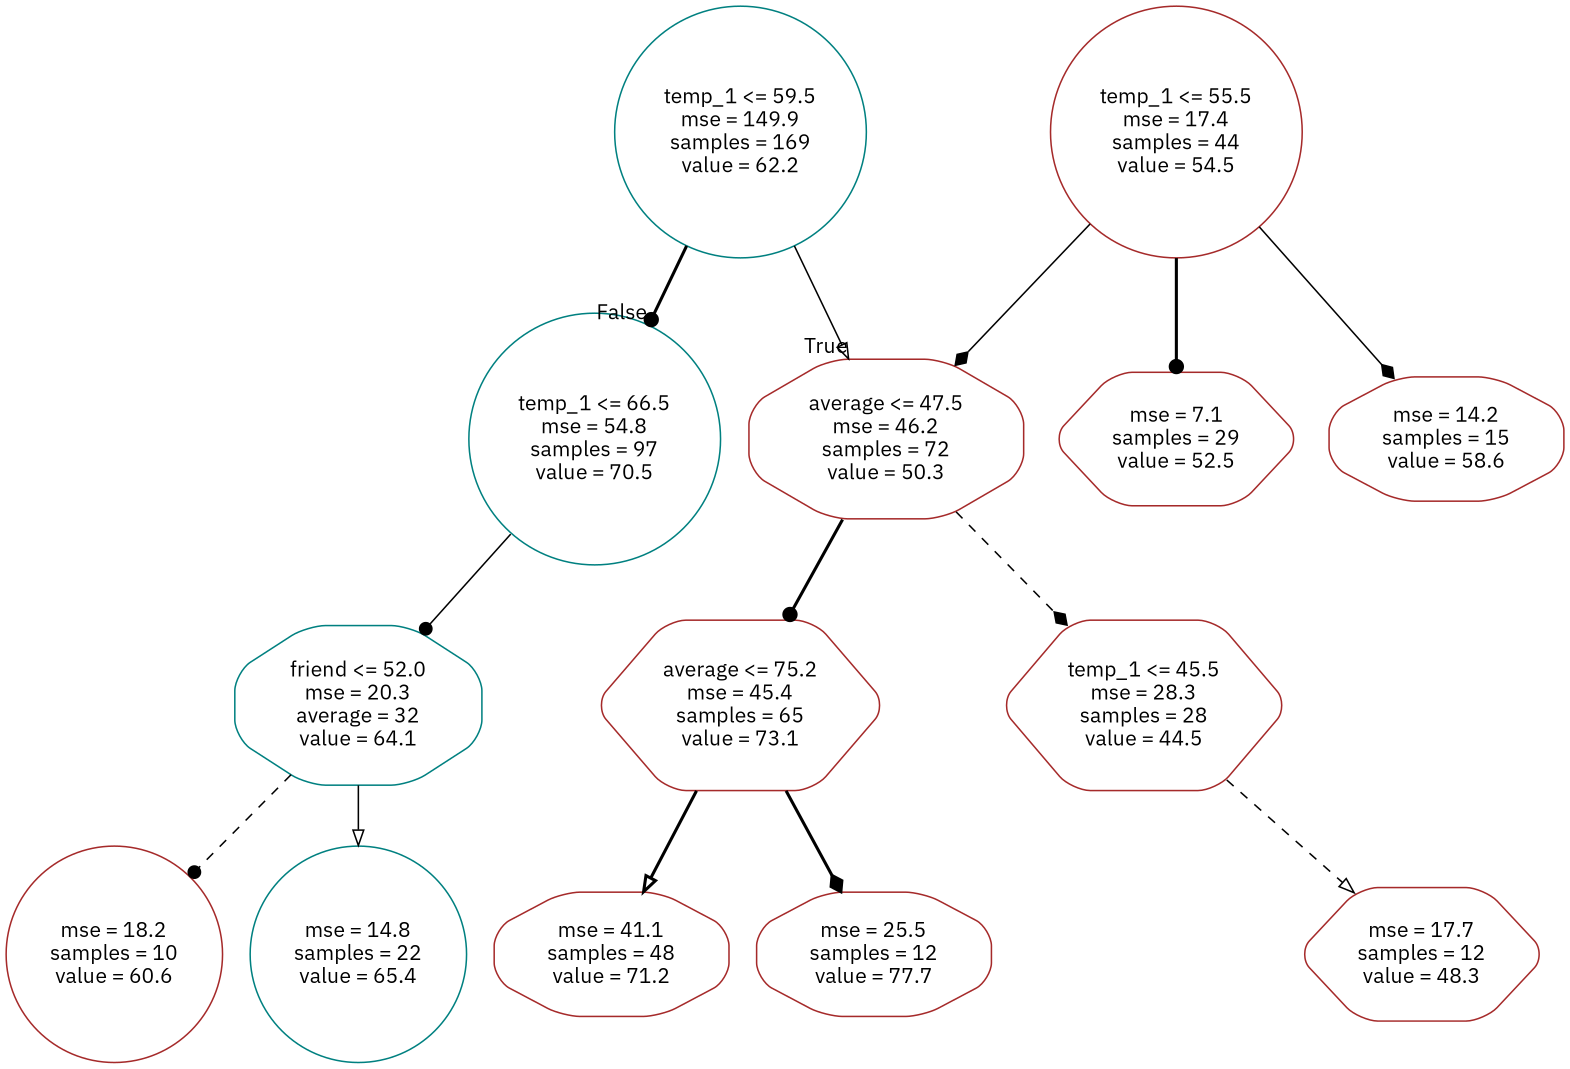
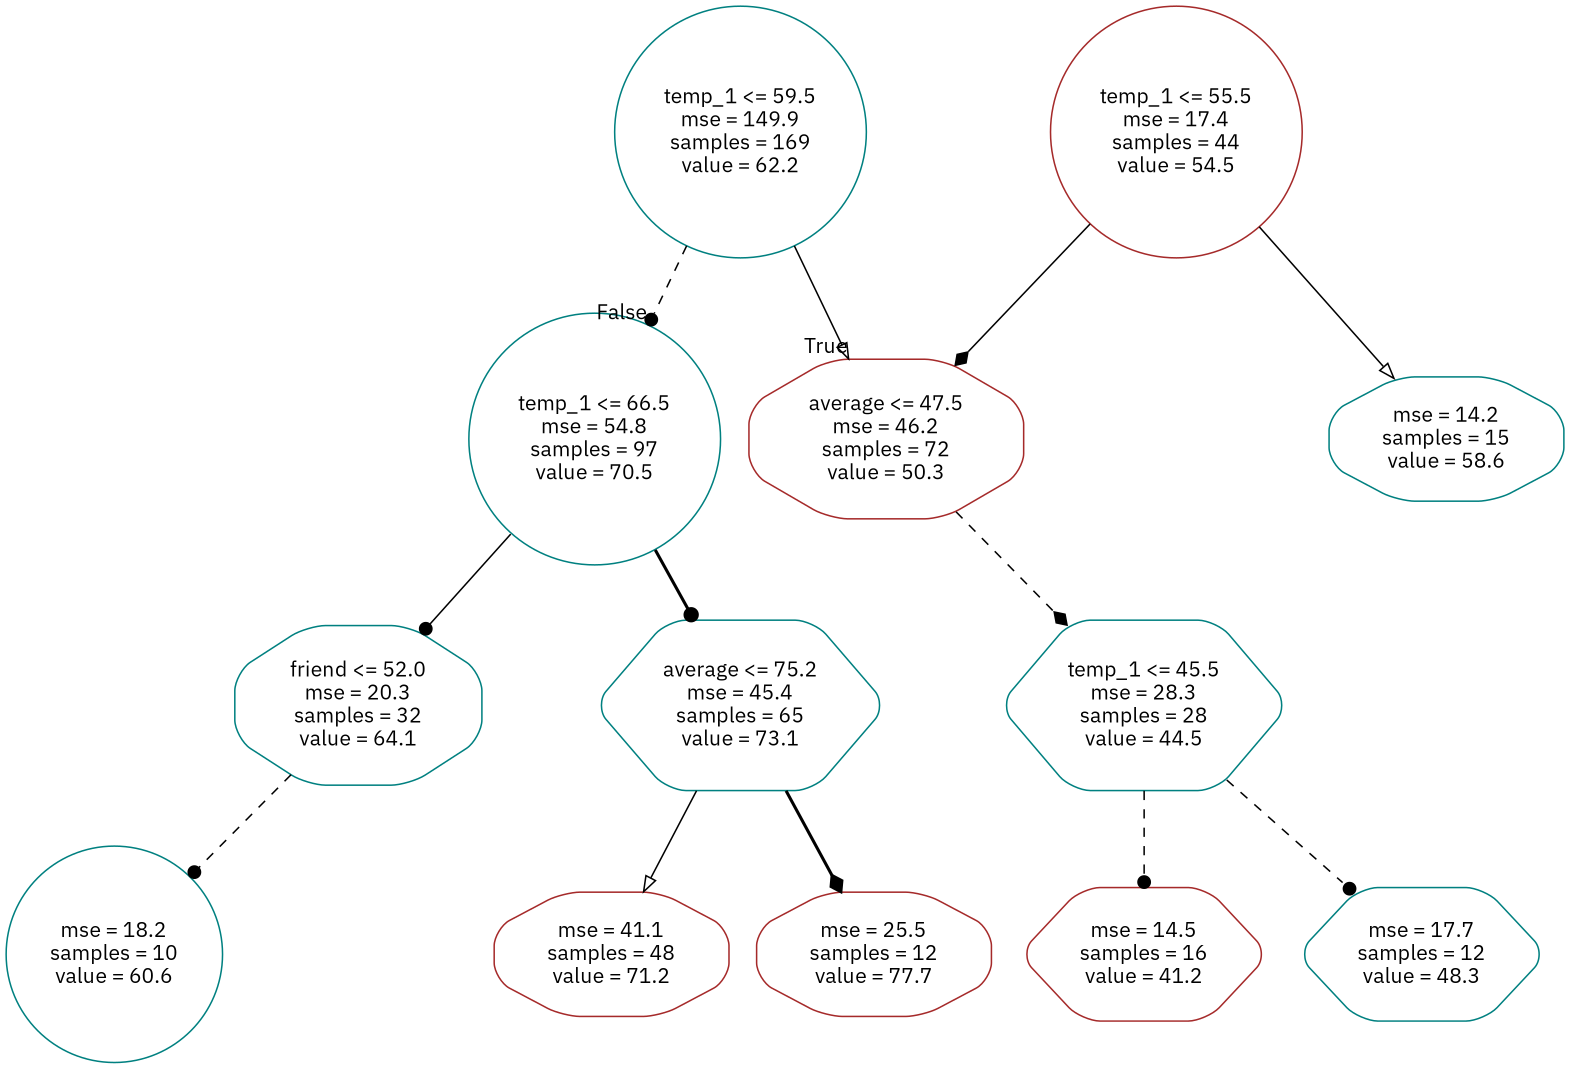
(670, 280) -> (670, 280)
(1321, 297) -> (1321, 297)
(1176, 439) -> none
(1446, 439) -> (1446, 439)
(818, 564) -> (672, 579)
(358, 705) -> (358, 705)
(741, 705) -> (741, 705)
(1144, 705) -> (1144, 705)
(1285, 831) -> (1285, 831)
(674, 834) -> (674, 834)
(114, 954) -> (114, 954)
(358, 954) -> none
none -> (1144, 954)
(1422, 954) -> (1422, 954)
